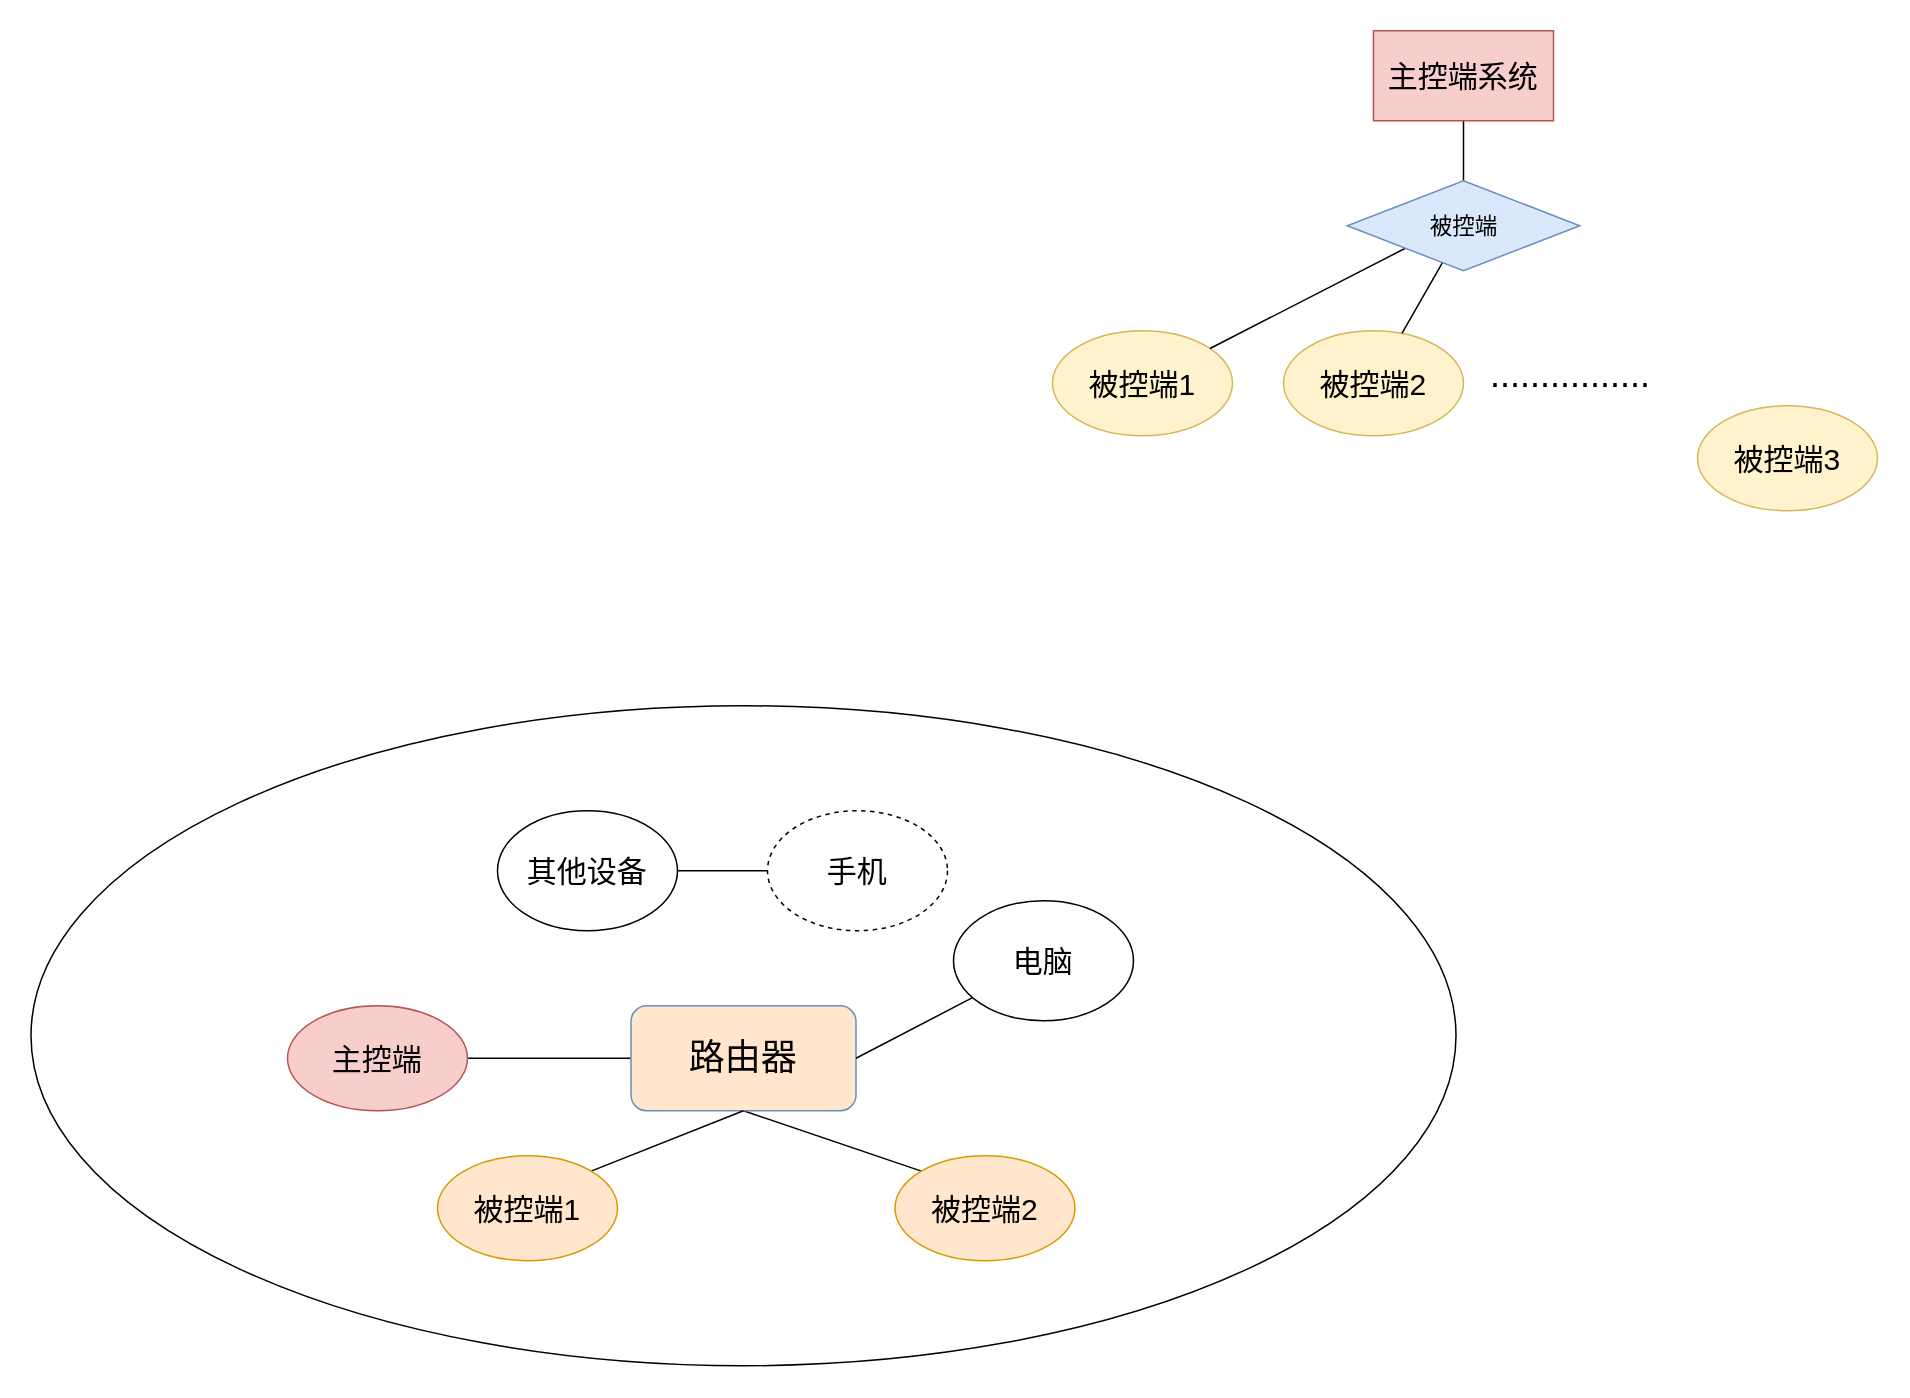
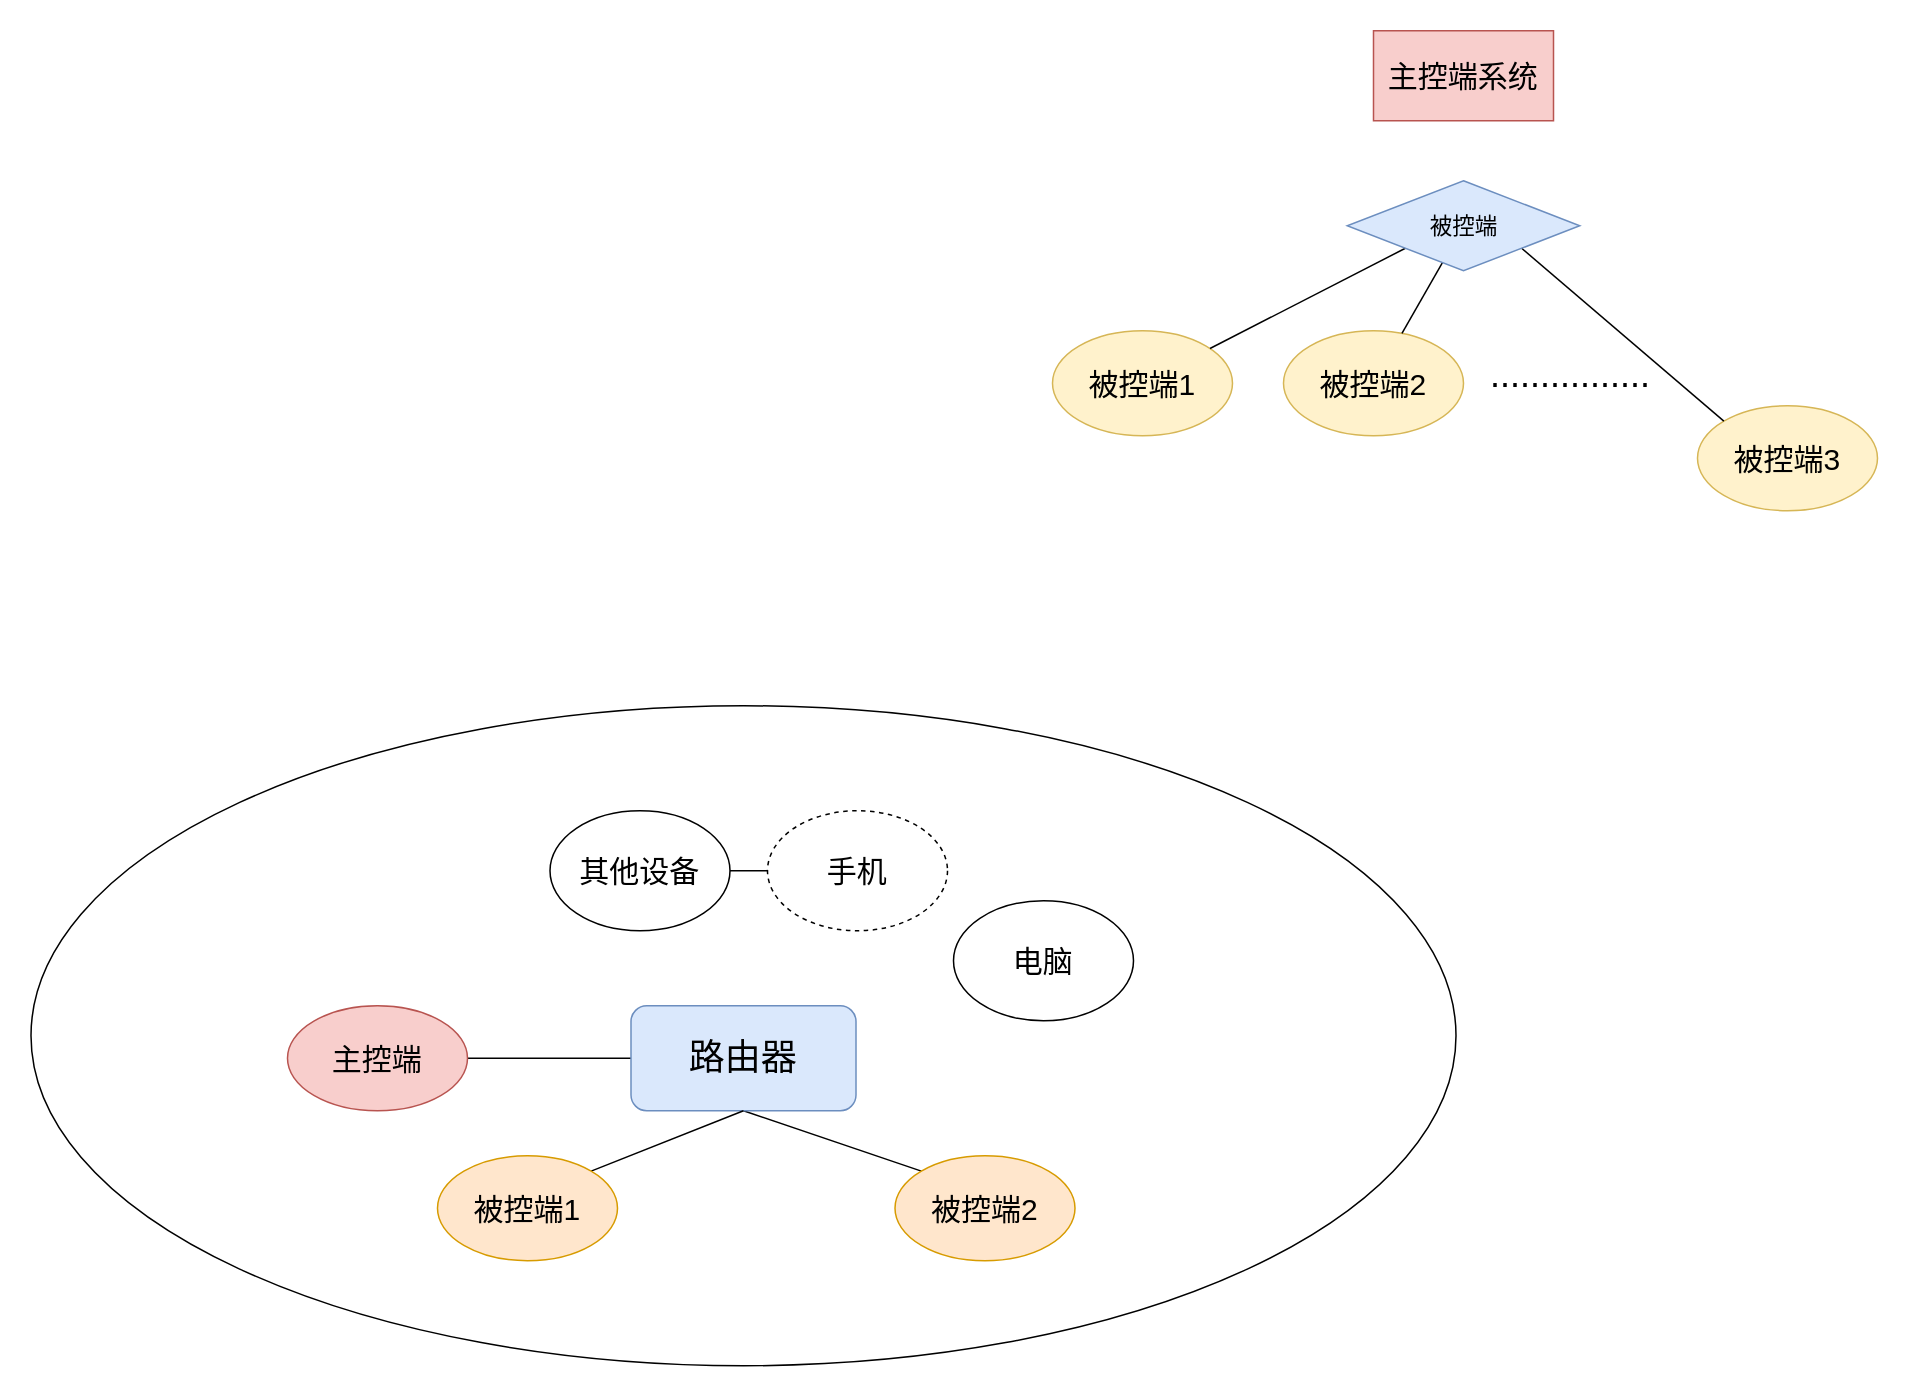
(1463, 151) -> none
none -> (1622, 335)
(587, 871) -> (640, 871)
(914, 1028) -> none
(743, 1058) -> (743, 1058)
